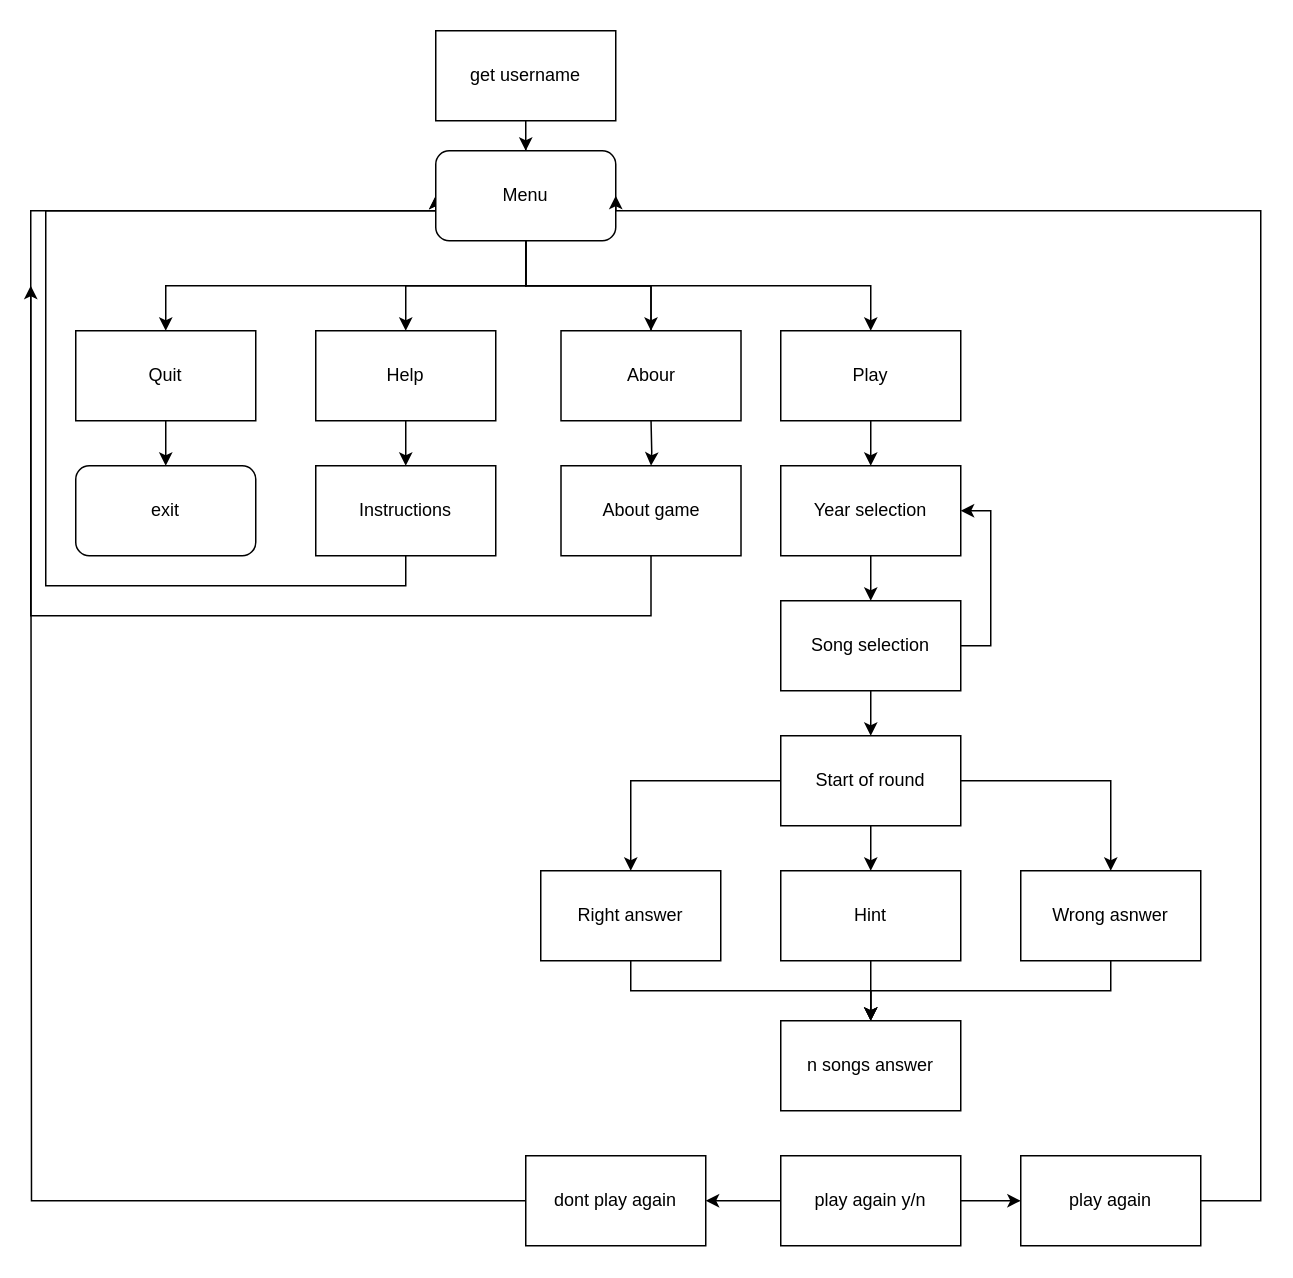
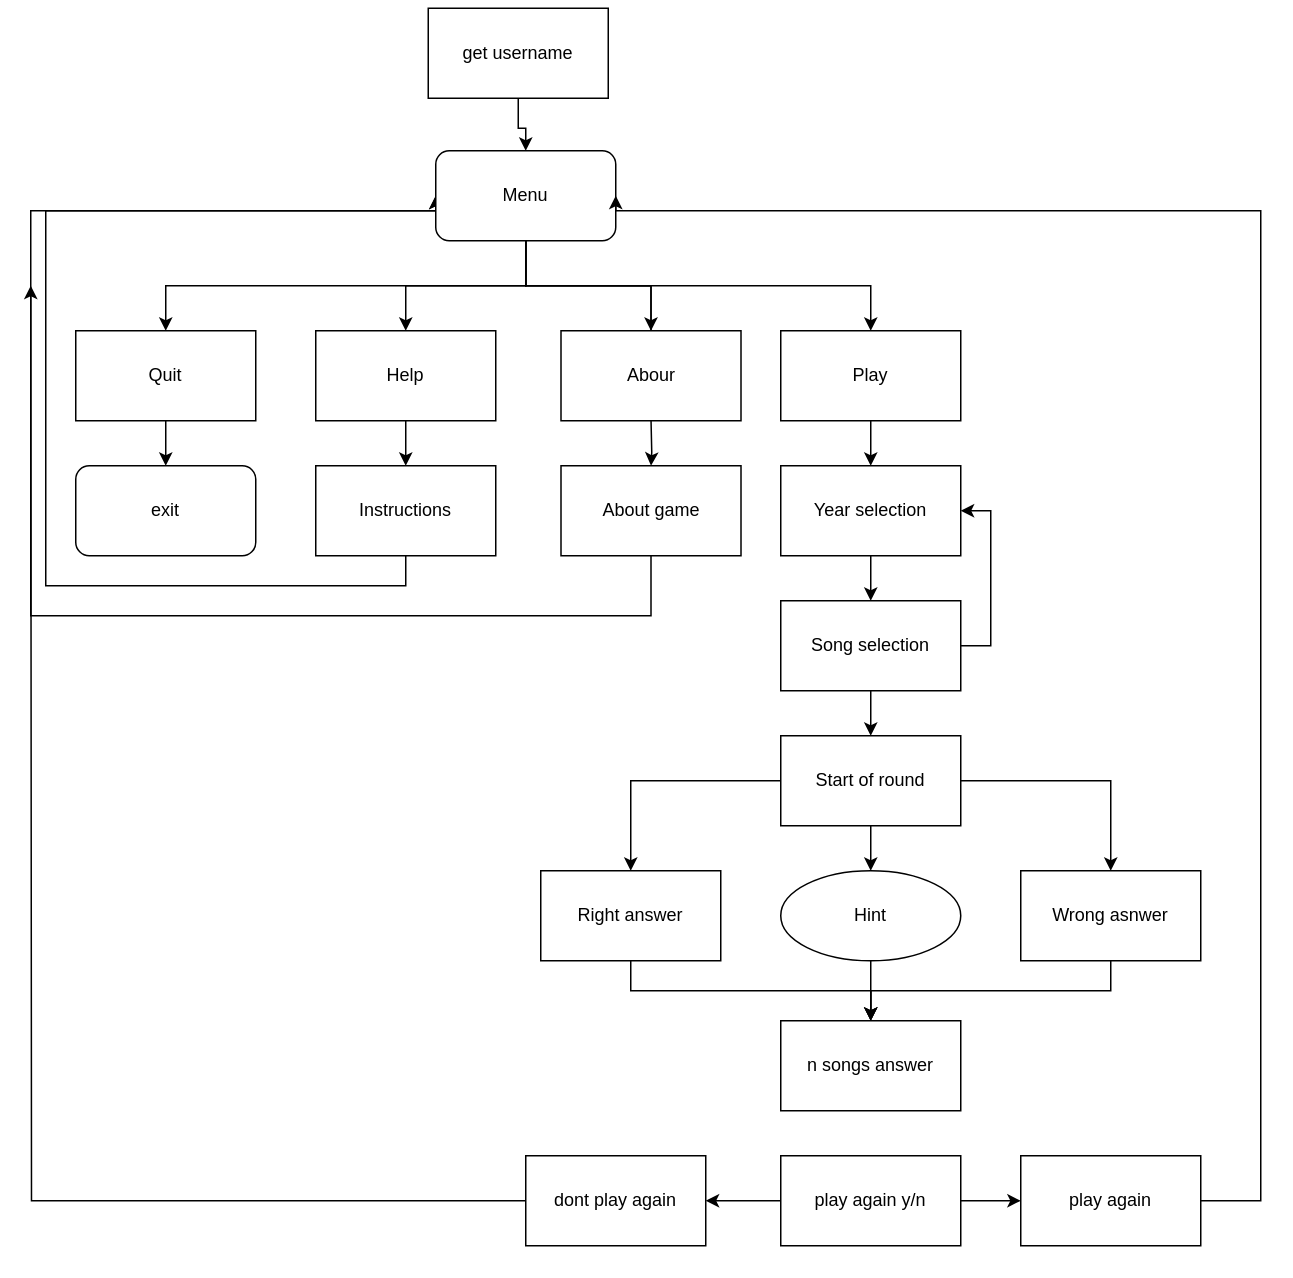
(526, 76) -> (518, 53)
(871, 916) -> (871, 916)
